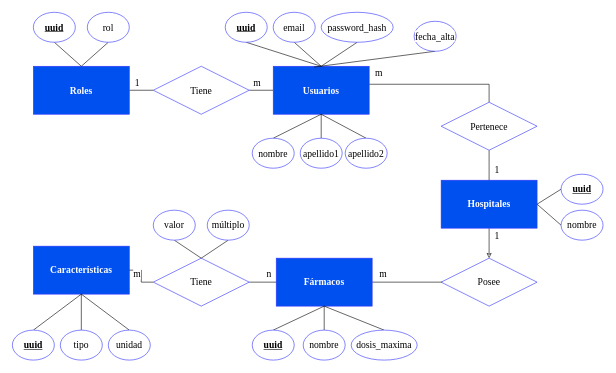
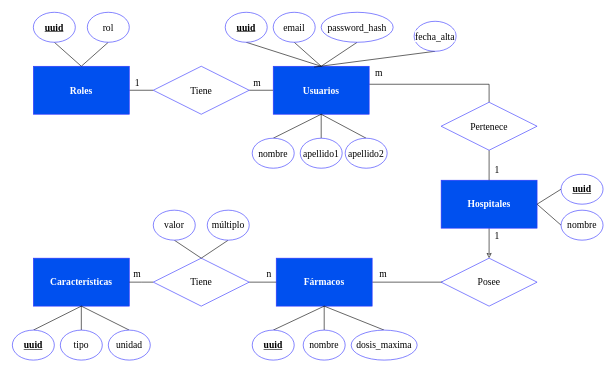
(81, 270) -> (81, 282)
